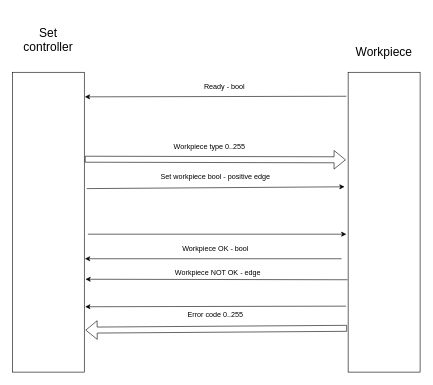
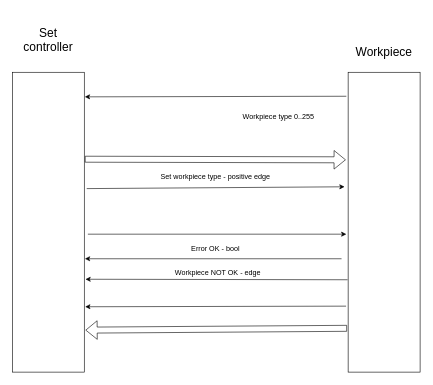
(225, 87) -> none
(210, 147) -> (279, 117)
(216, 177) -> (216, 177)
(216, 249) -> (216, 249)
(216, 315) -> none
